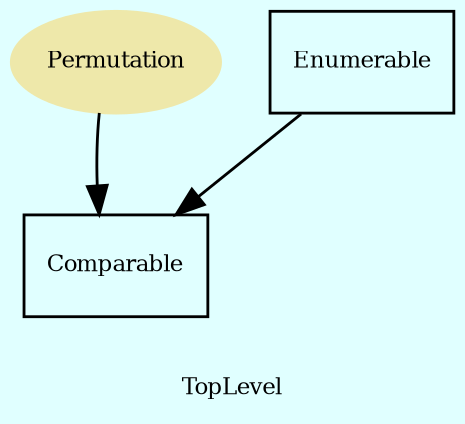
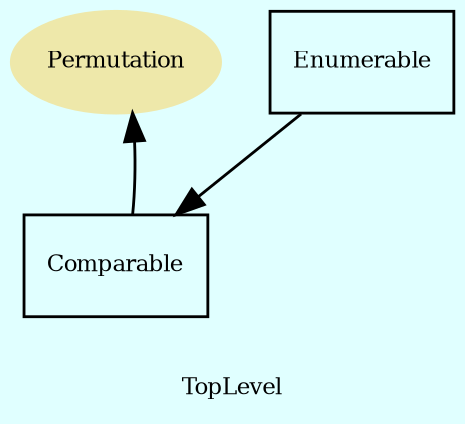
(97, 149) -> (135, 178)
